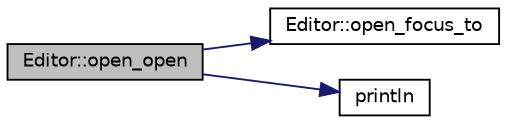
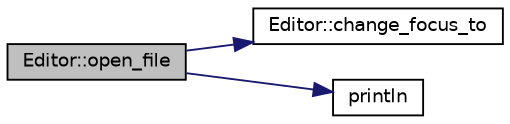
(385, 26) -> (378, 26)
(105, 62) -> (97, 62)
